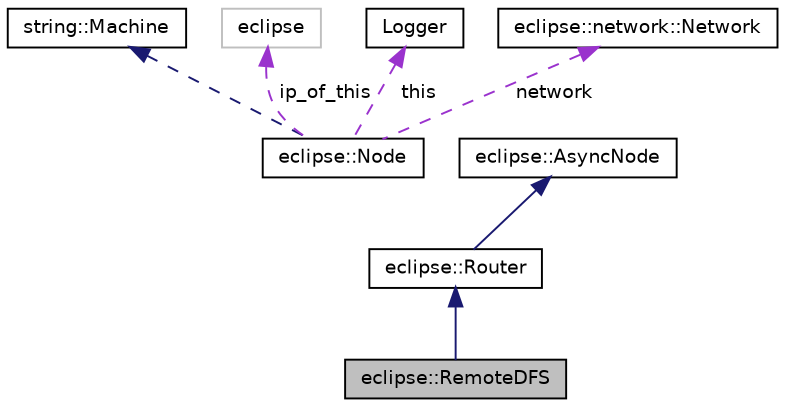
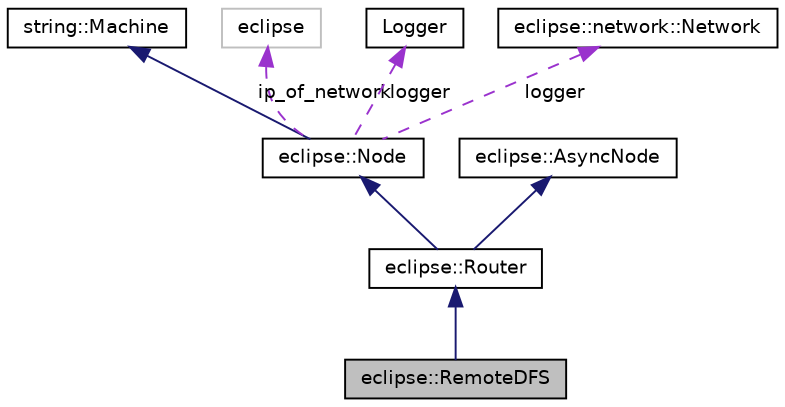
(323, 93) -> (323, 93)
(417, 93) -> (417, 93)
(552, 93) -> (552, 93)
(229, 97) -> (229, 97)
none -> (406, 220)
